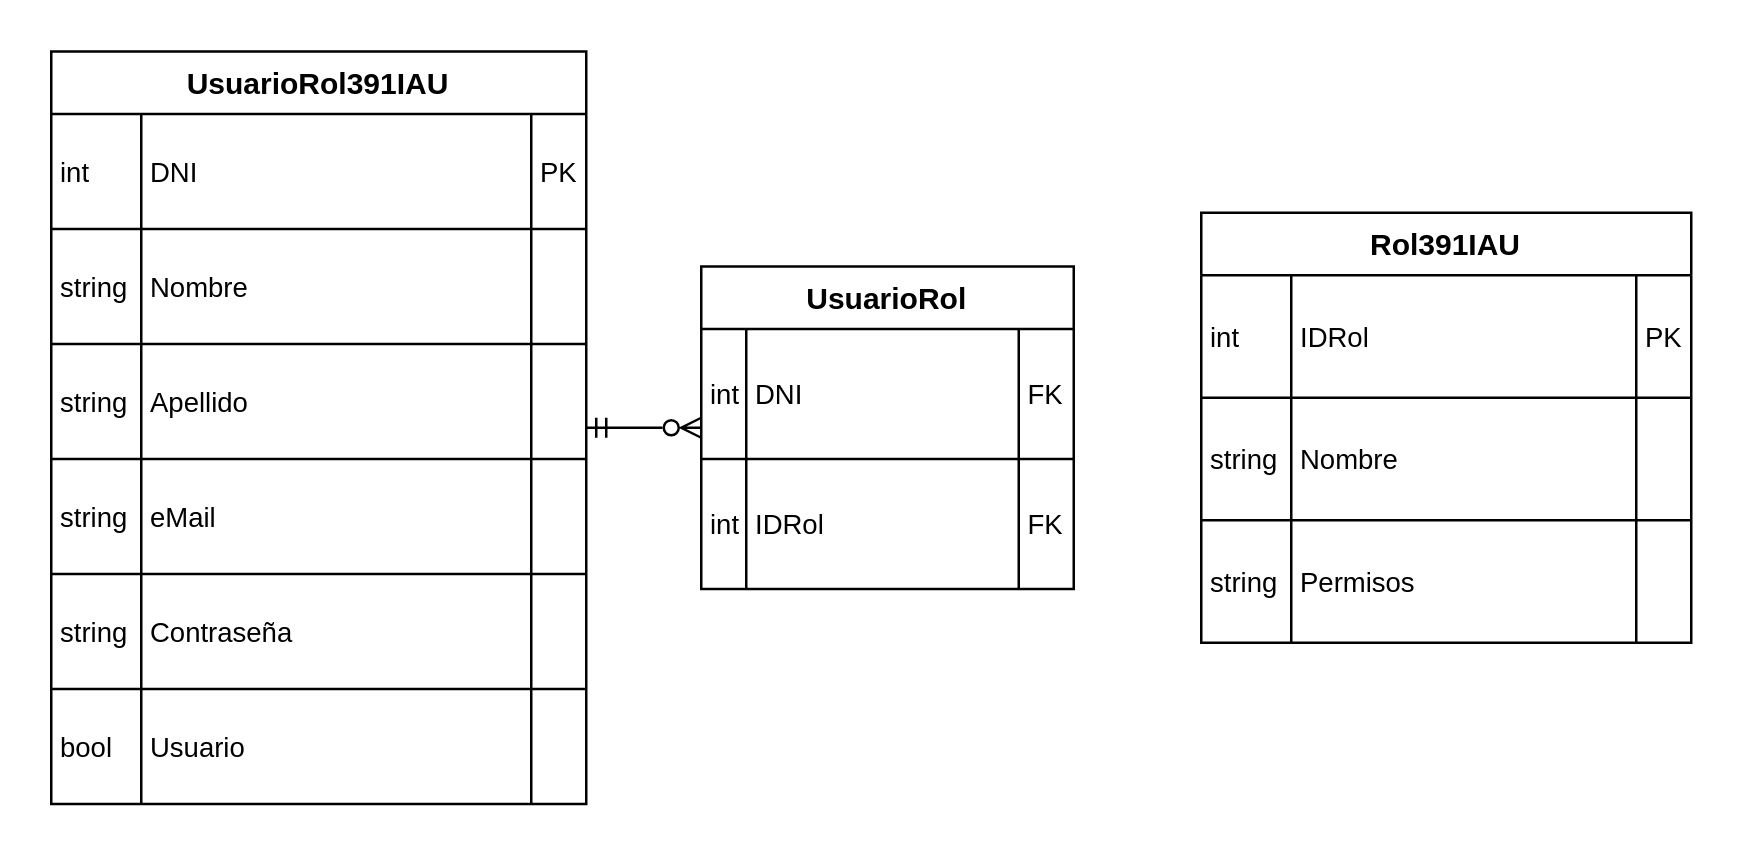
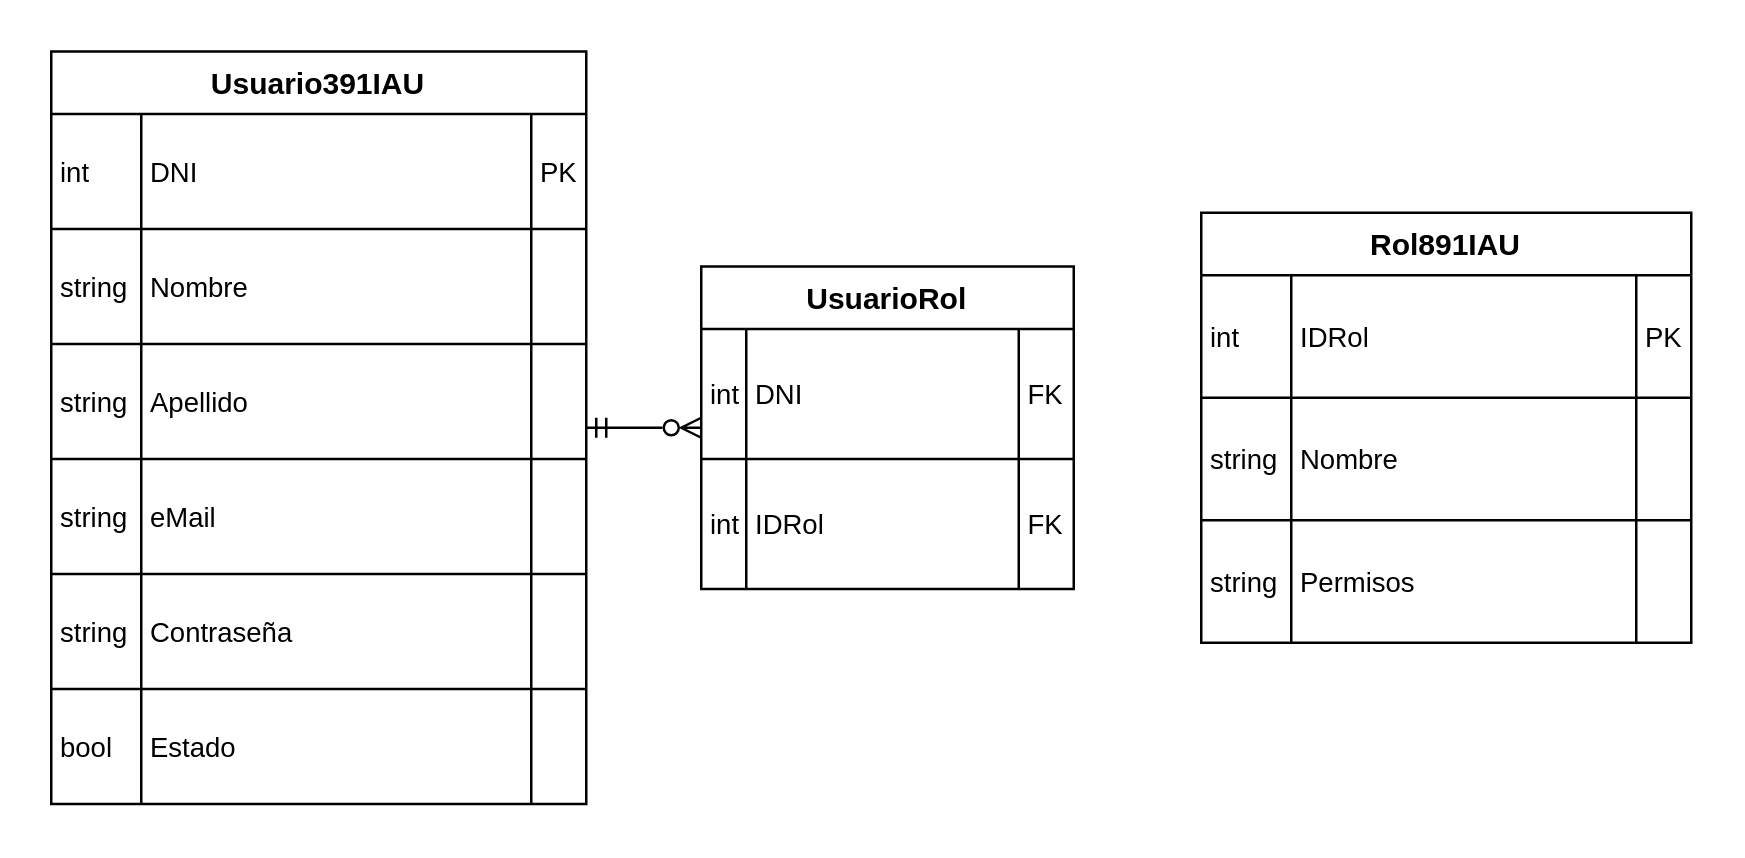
(318, 84) -> (318, 84)
(1445, 245) -> (1445, 245)
(200, 747) -> (196, 747)
